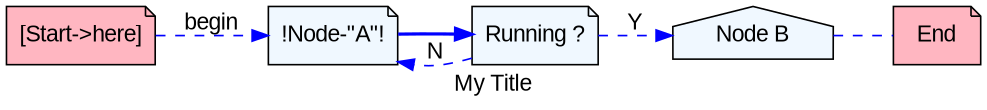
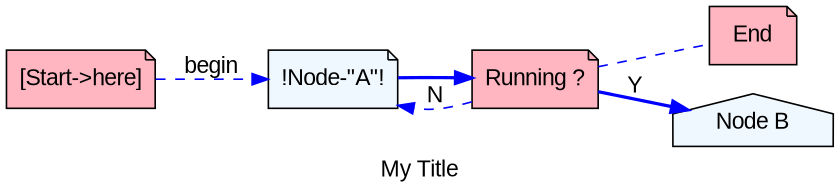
(535, 36) -> (535, 79)
(627, 36) -> (635, 99)
(863, 36) -> (654, 55)
